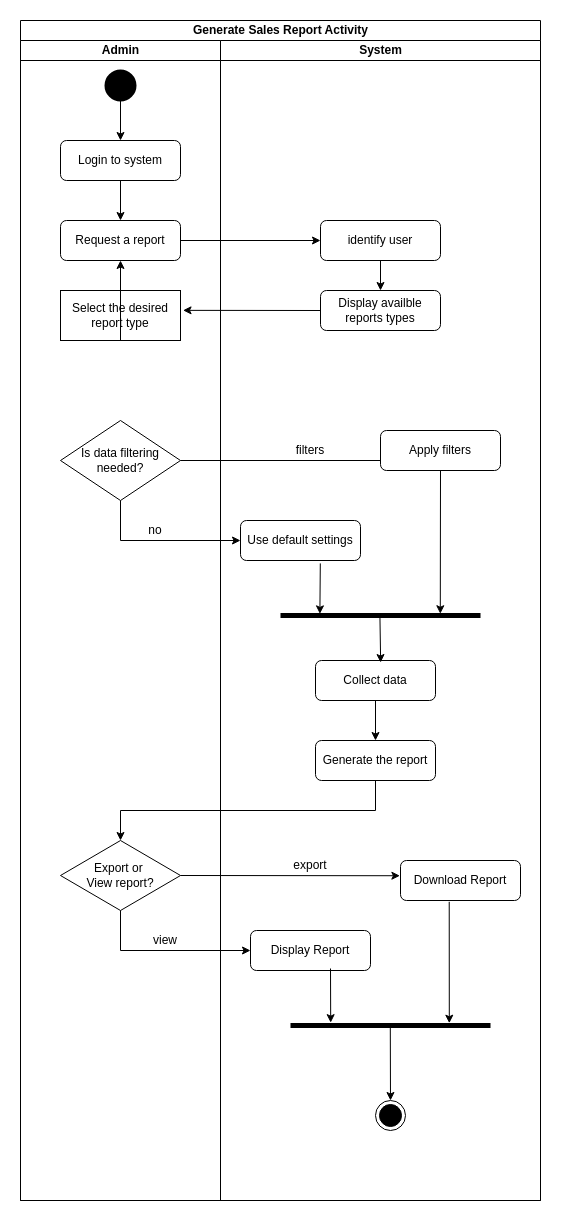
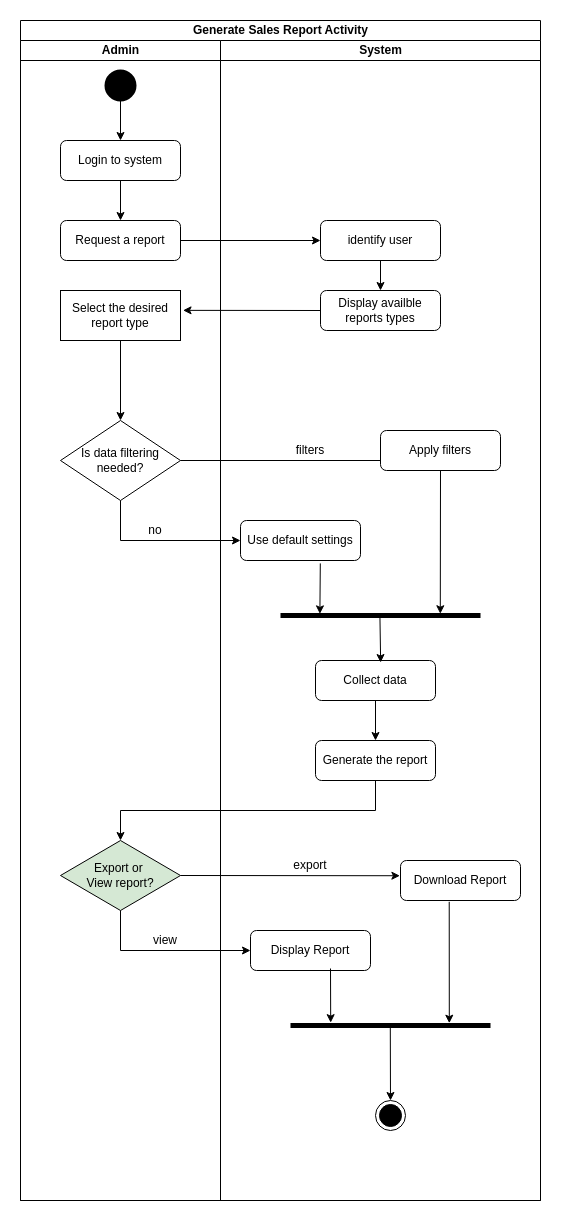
(121, 304) -> (121, 377)
(121, 876) -> (121, 876)
